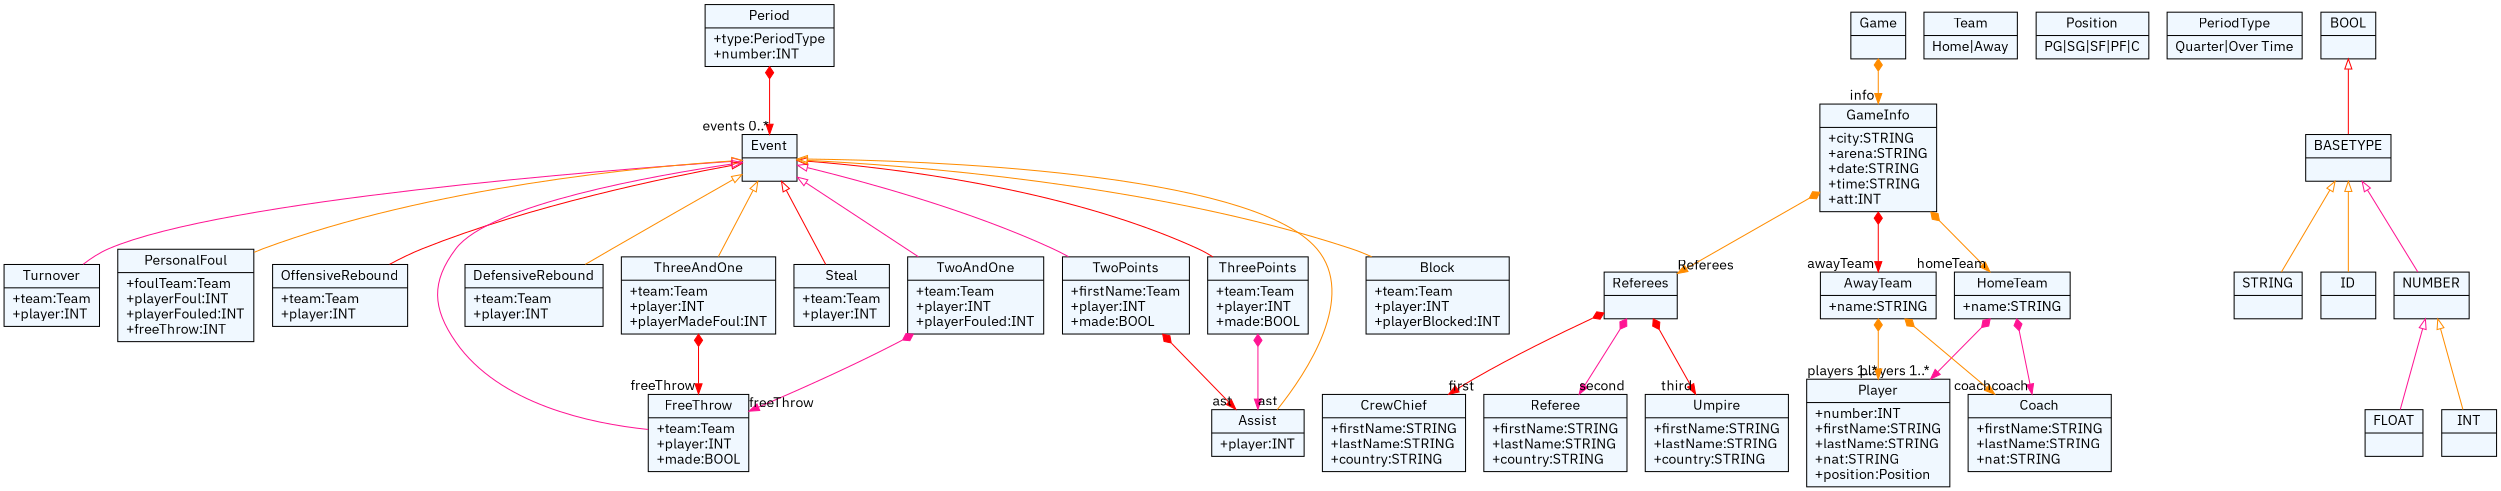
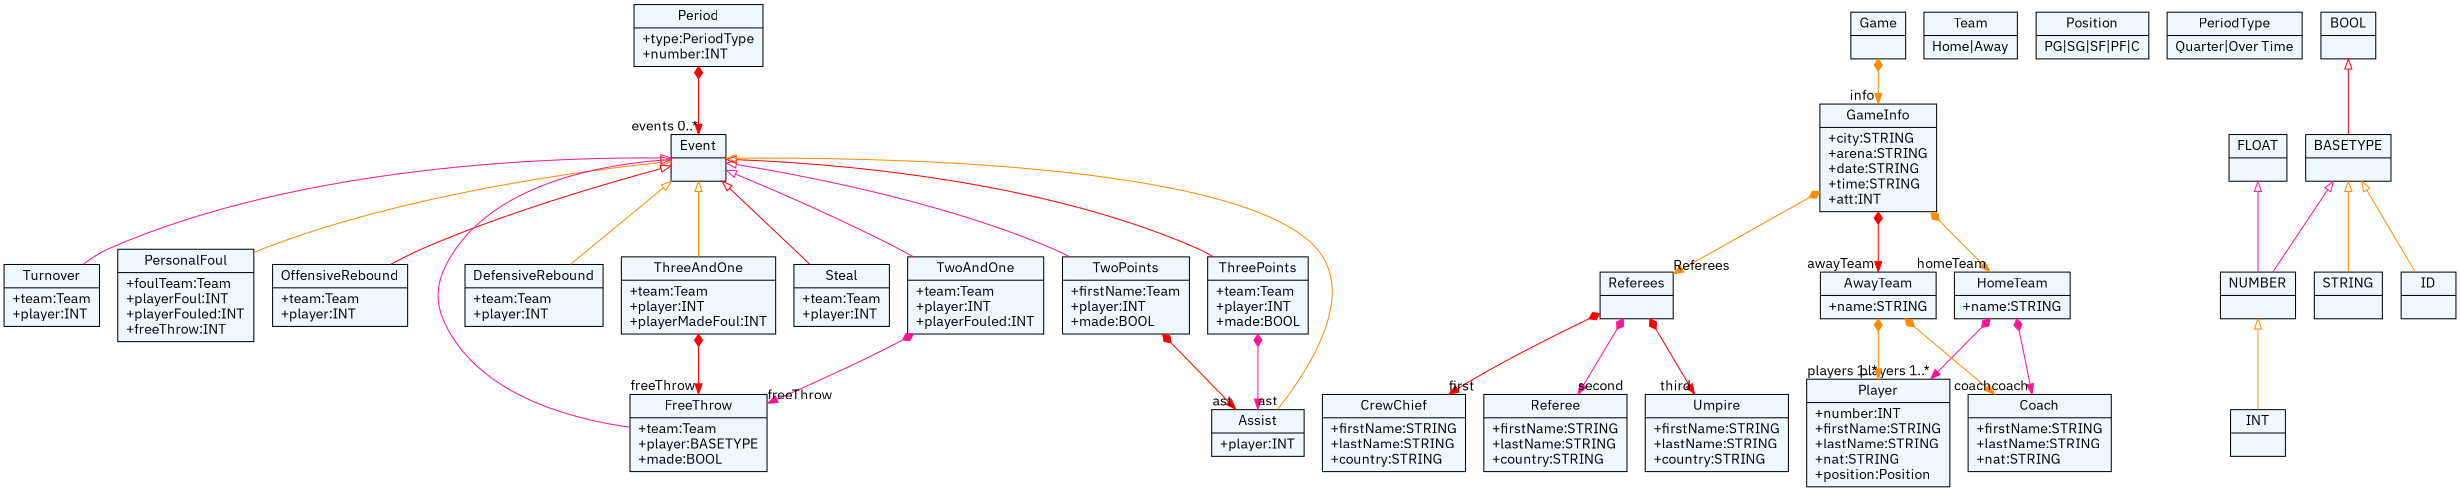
(1438, 295) -> none
(2411, 369) -> (2258, 232)
(694, 444) -> (699, 444)
